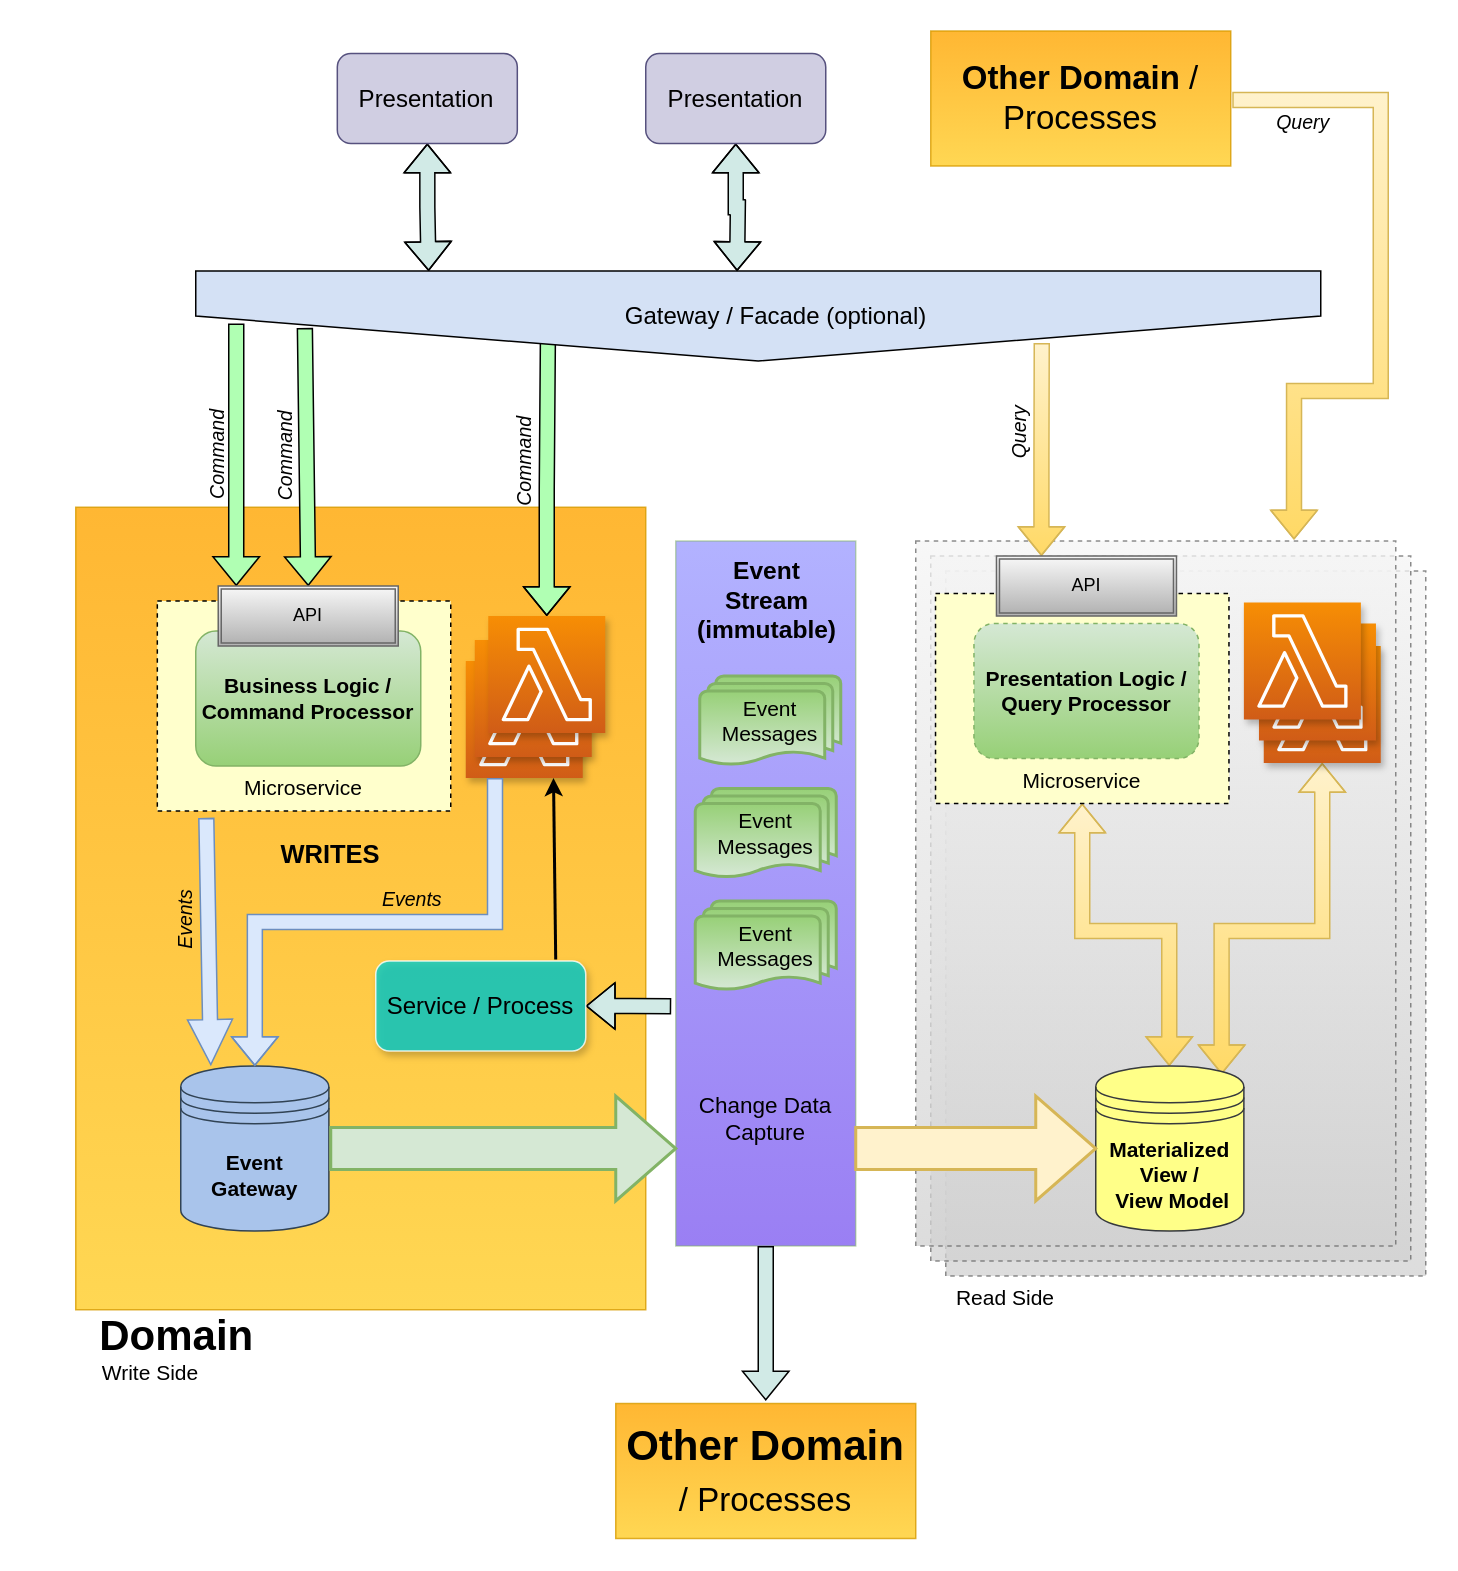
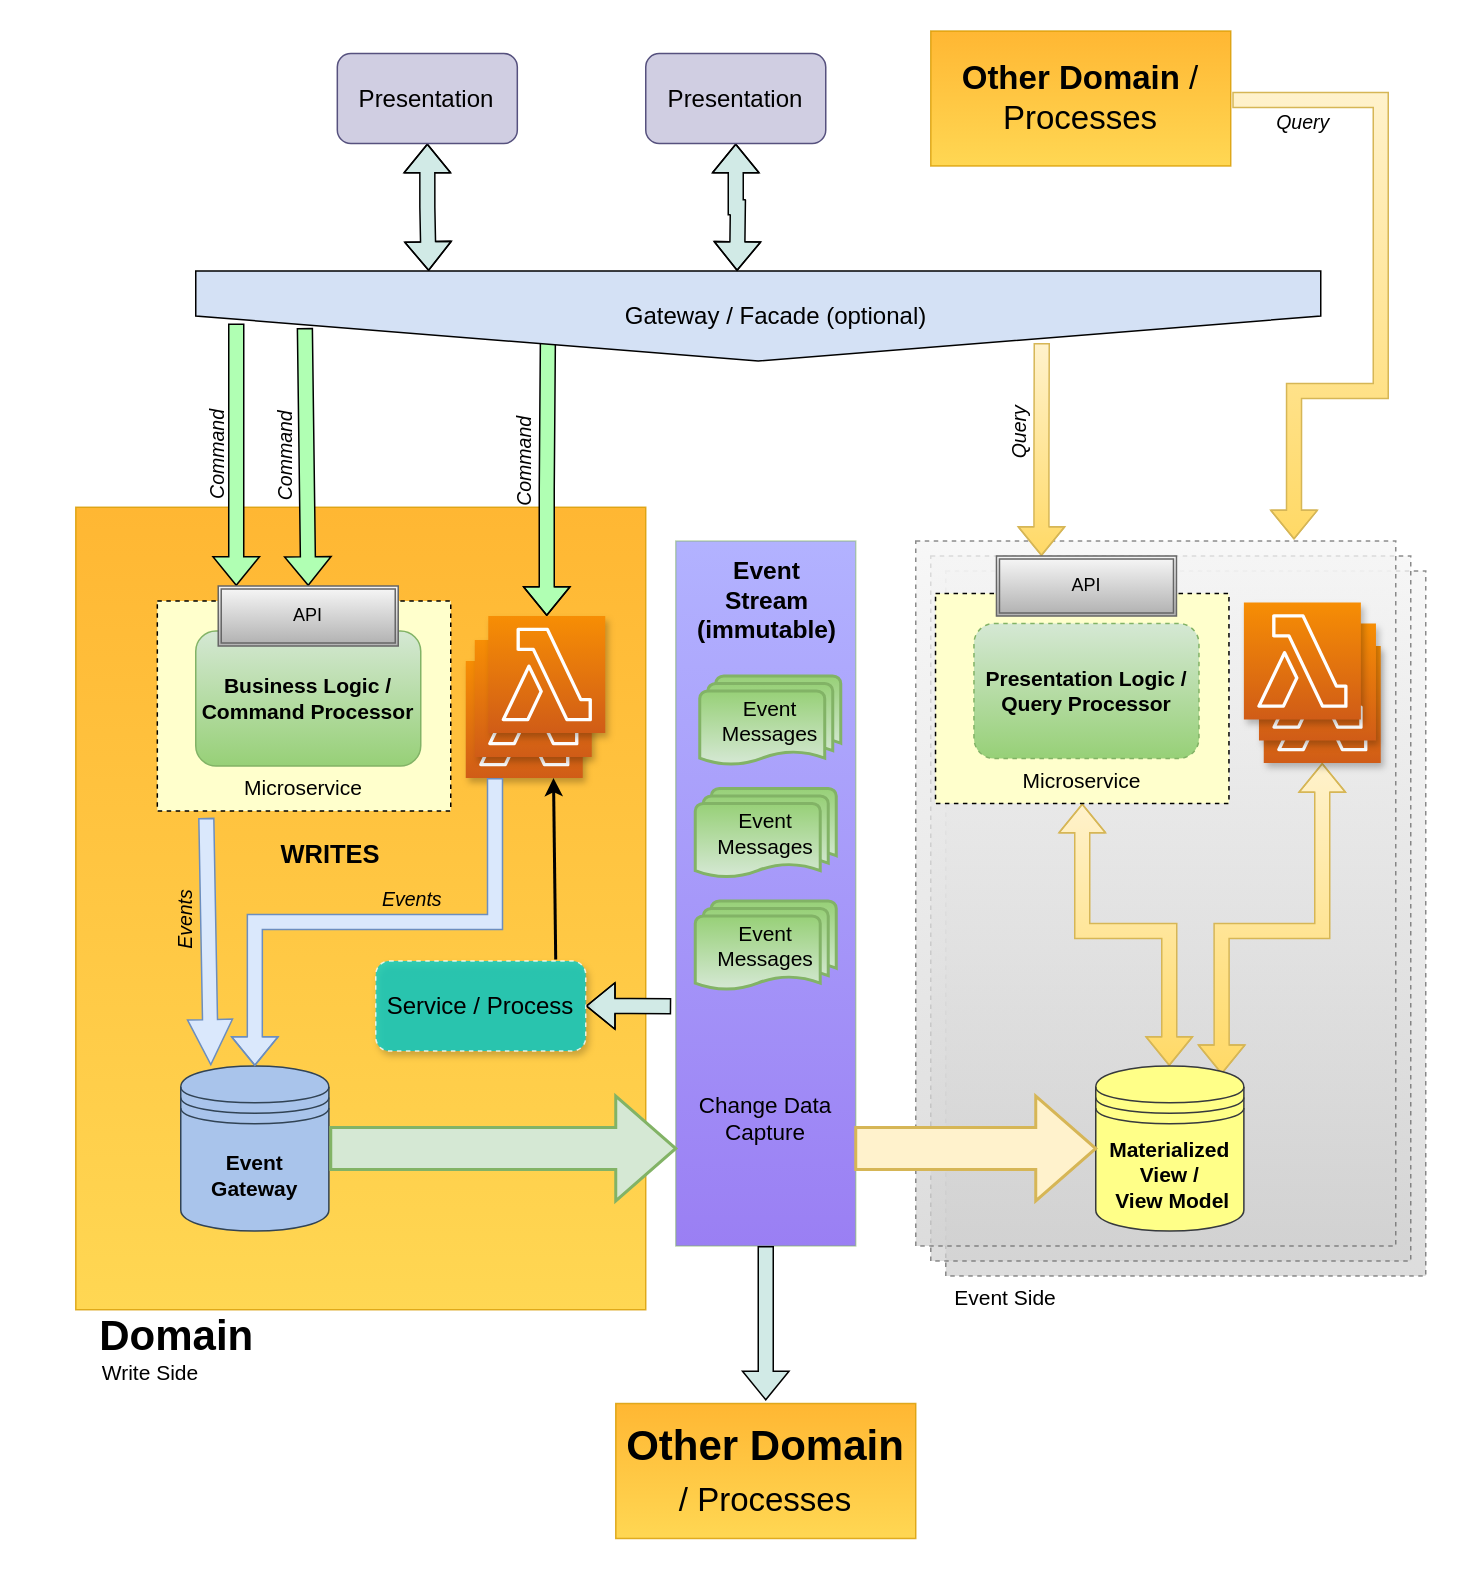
(481, 1006) -> (481, 1006)
(1006, 1298) -> (1006, 1298)
